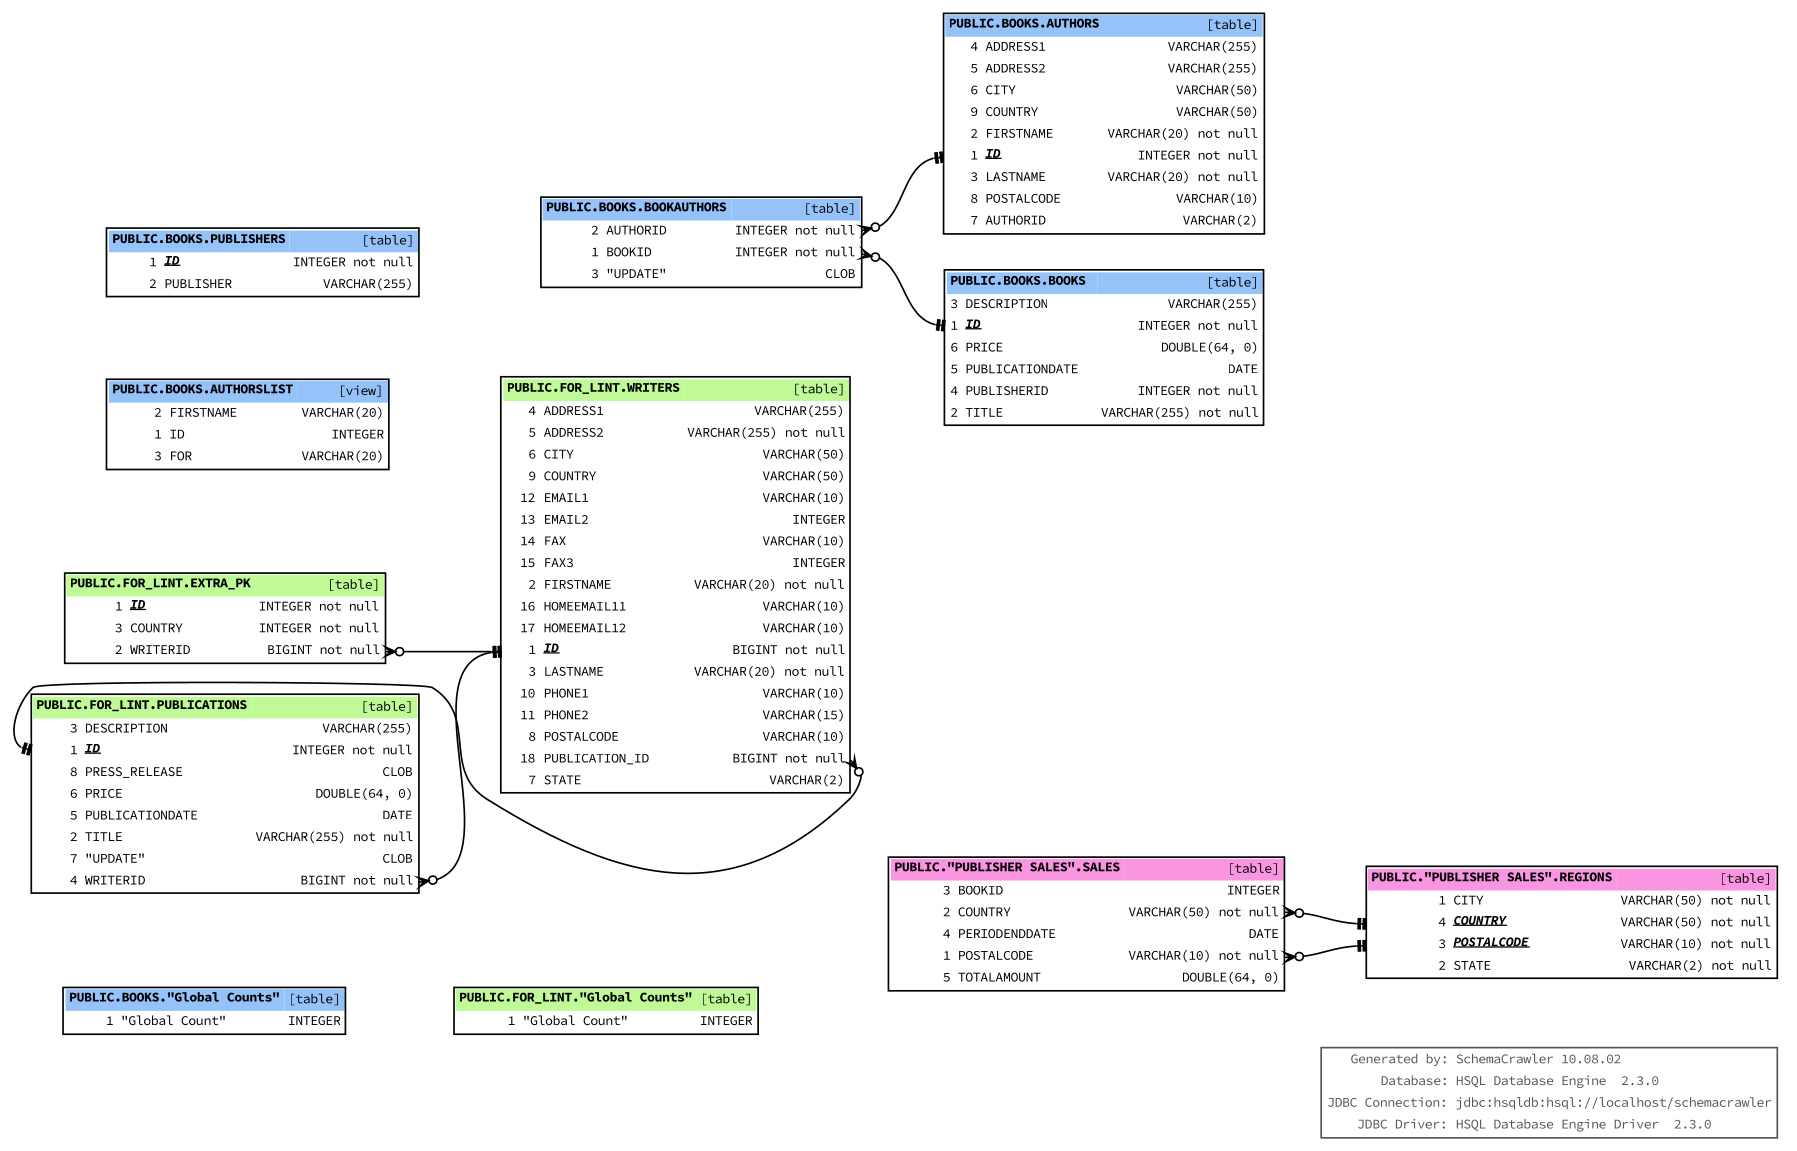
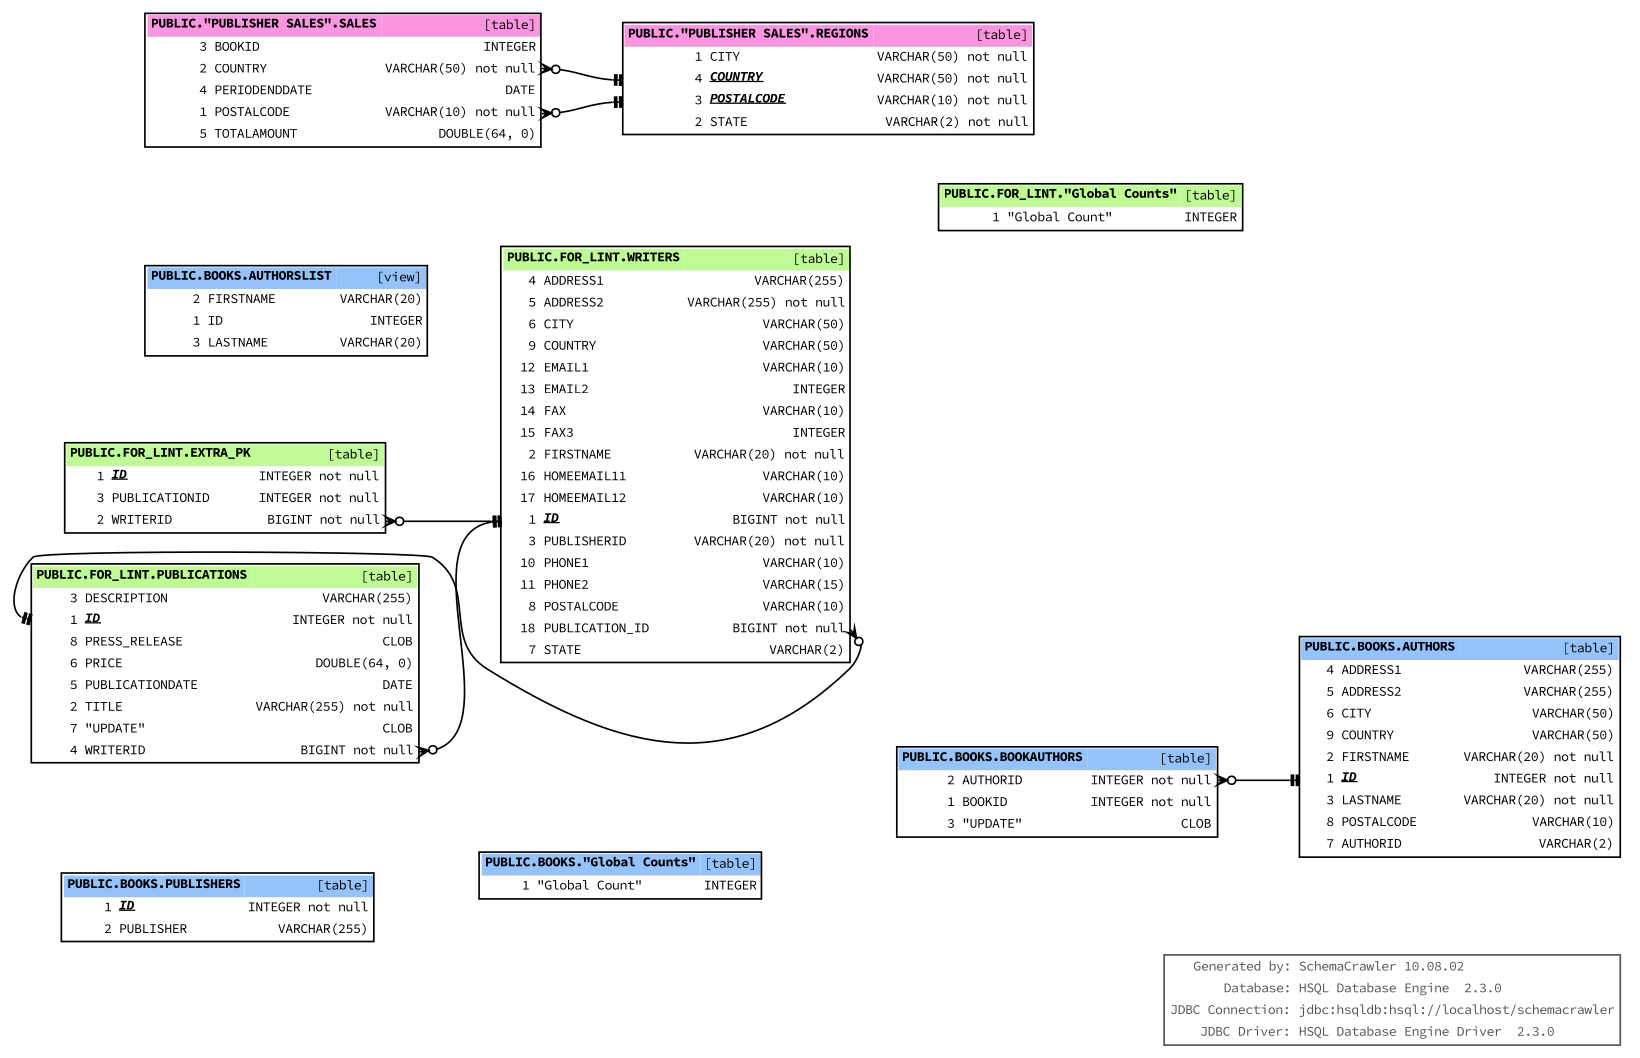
(1104, 348) -> none
(181, 456) -> (238, 343)
(157, 628) -> (161, 498)
(574, 672) -> (585, 541)
